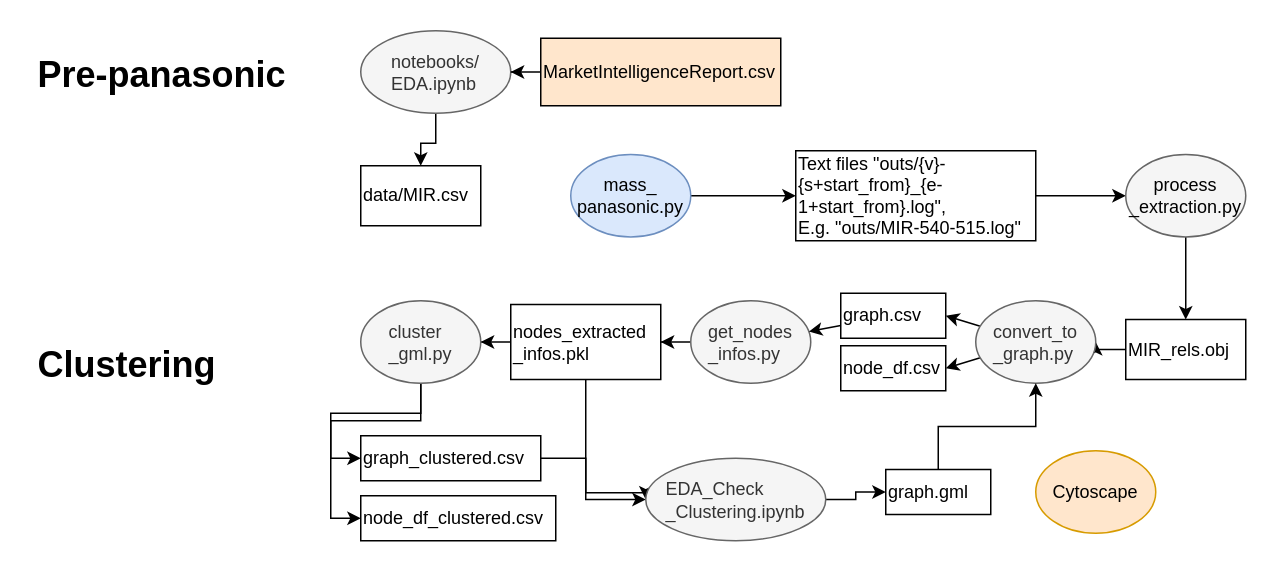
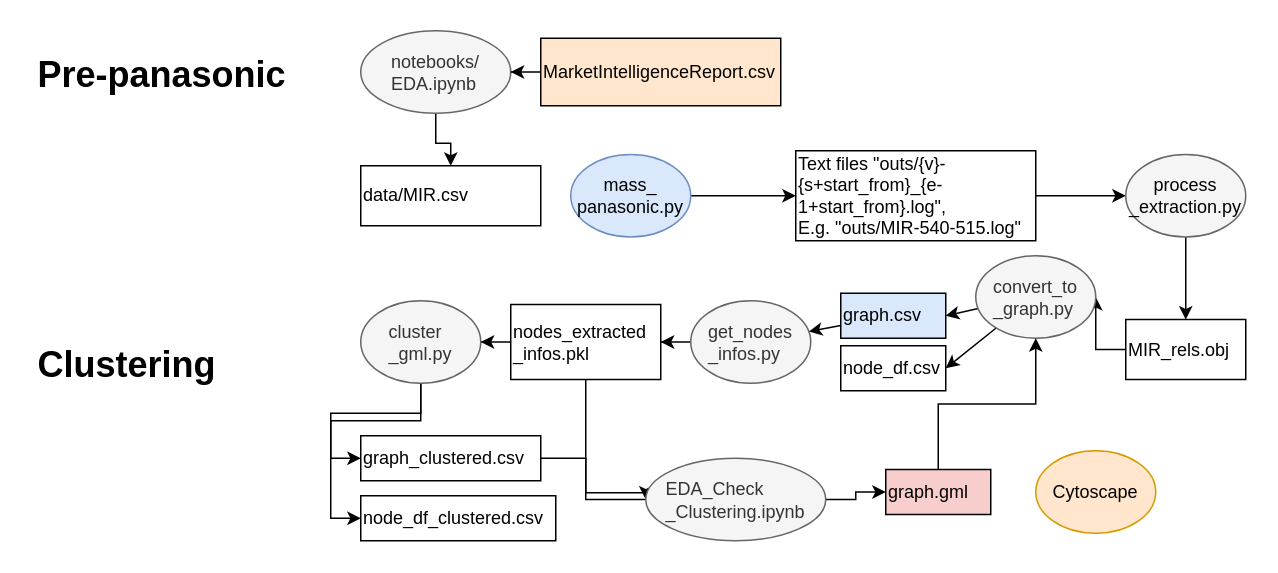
(421, 196) -> (451, 196)
(893, 316) -> (893, 316)
(1036, 342) -> (1036, 297)
(938, 492) -> (938, 492)
(634, 500) -> (638, 500)
